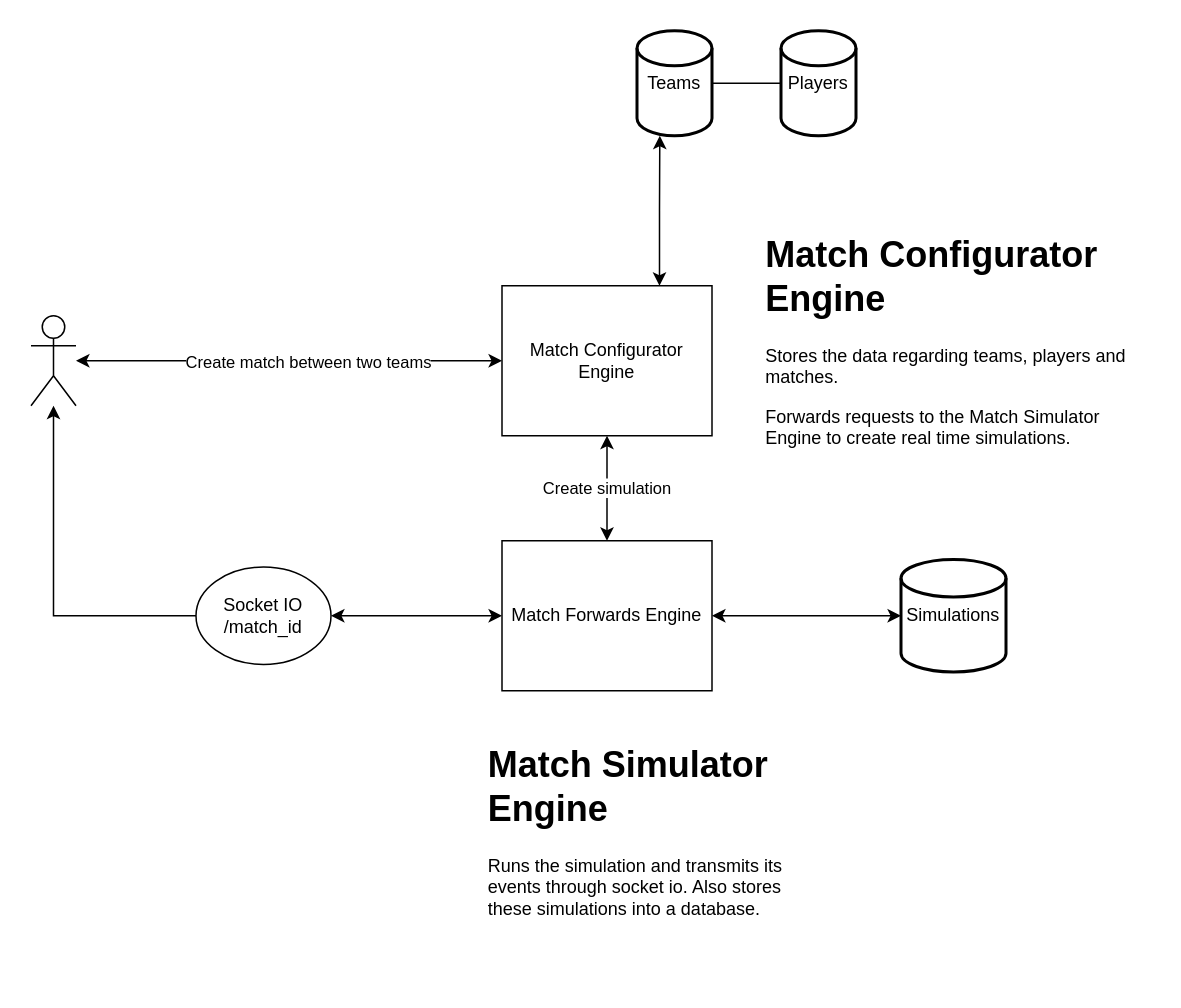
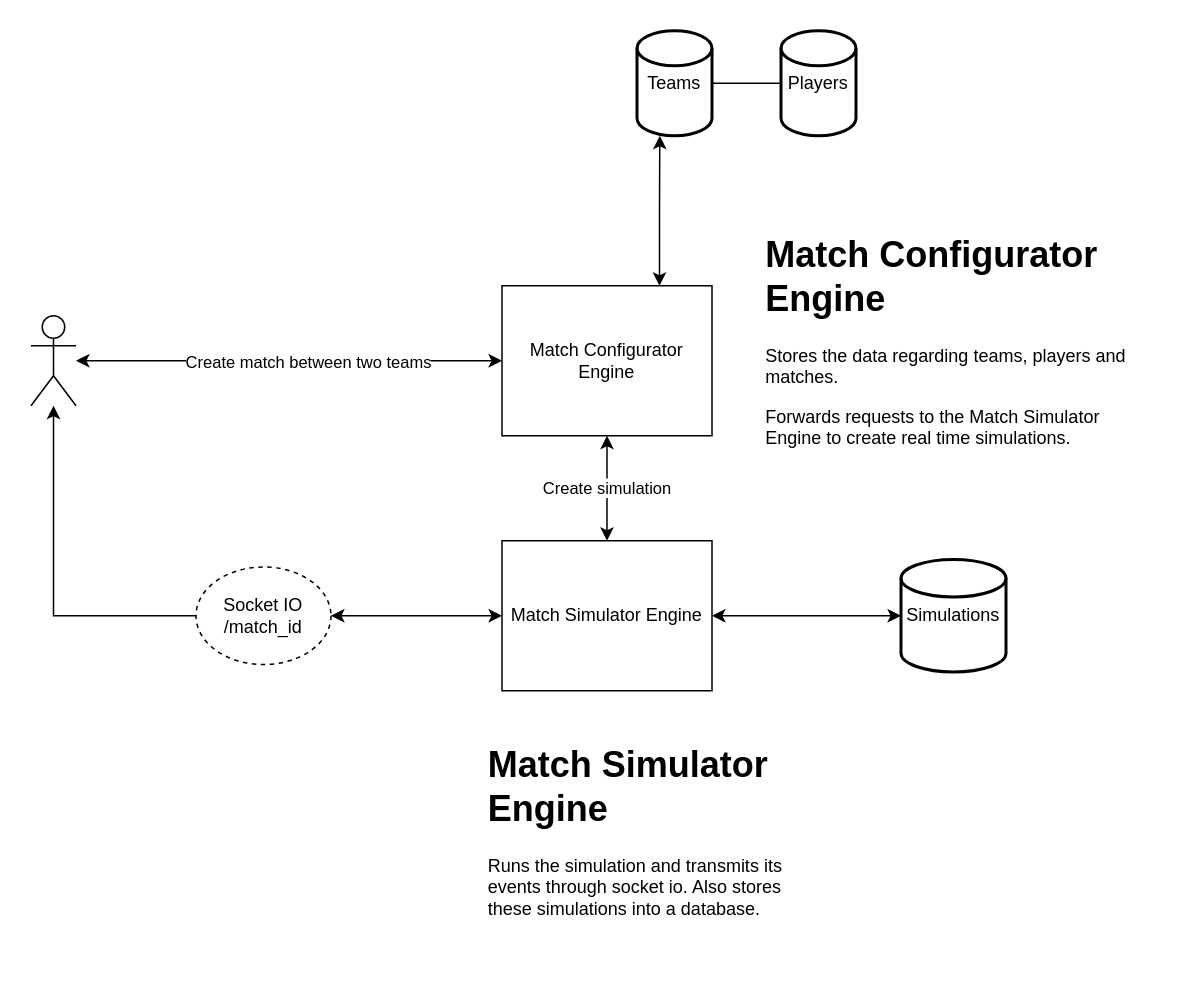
(263, 616) -> (263, 616)
(607, 616) -> (607, 616)
